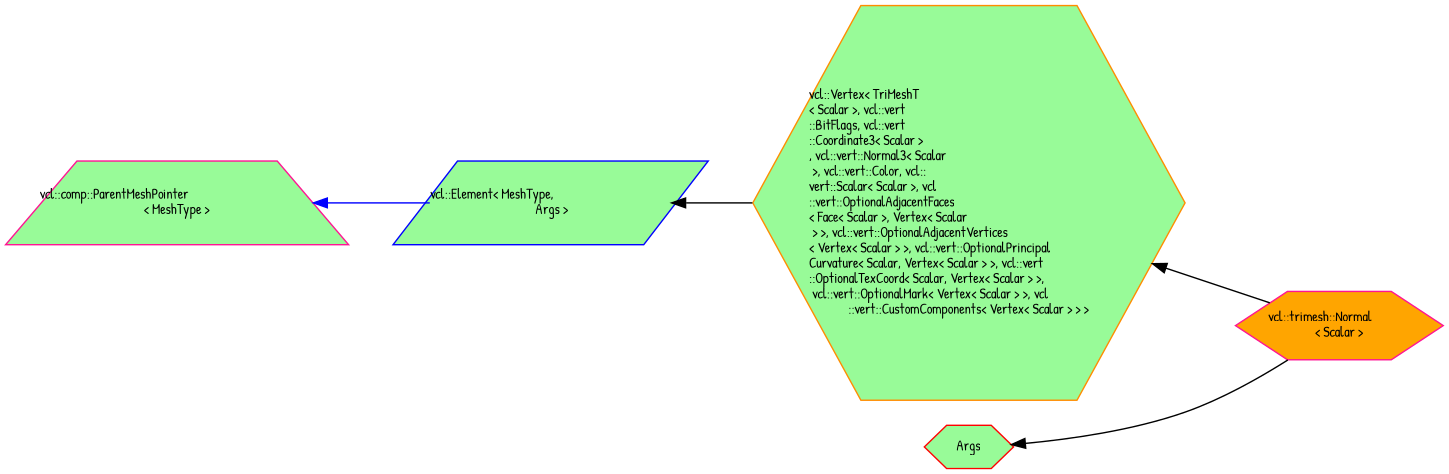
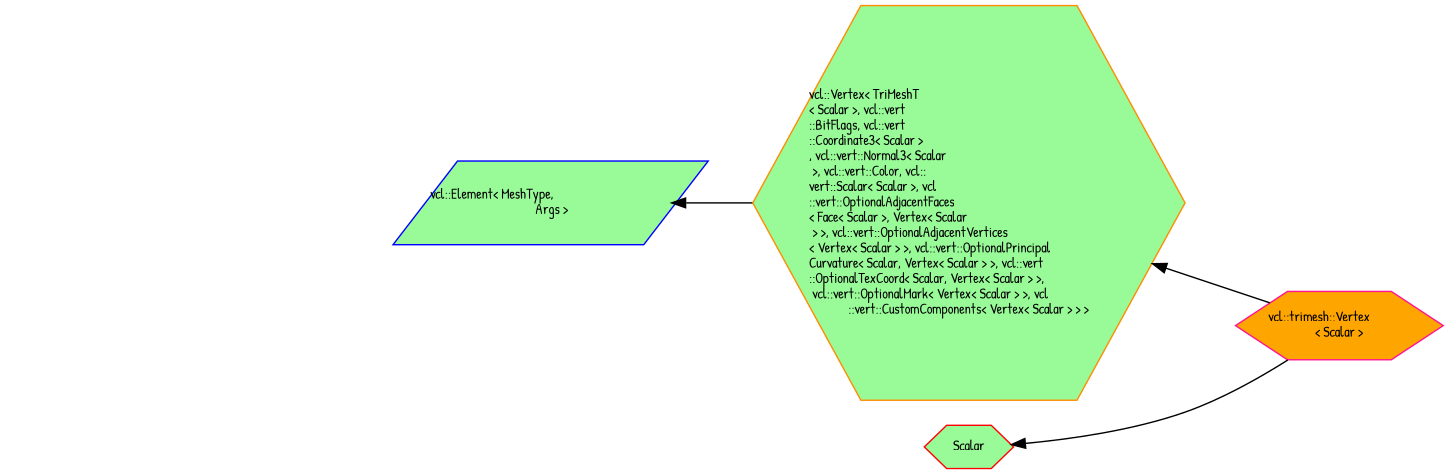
(177, 203) -> none
(1339, 326) -> (1339, 326)
(969, 447) -> (969, 447)
